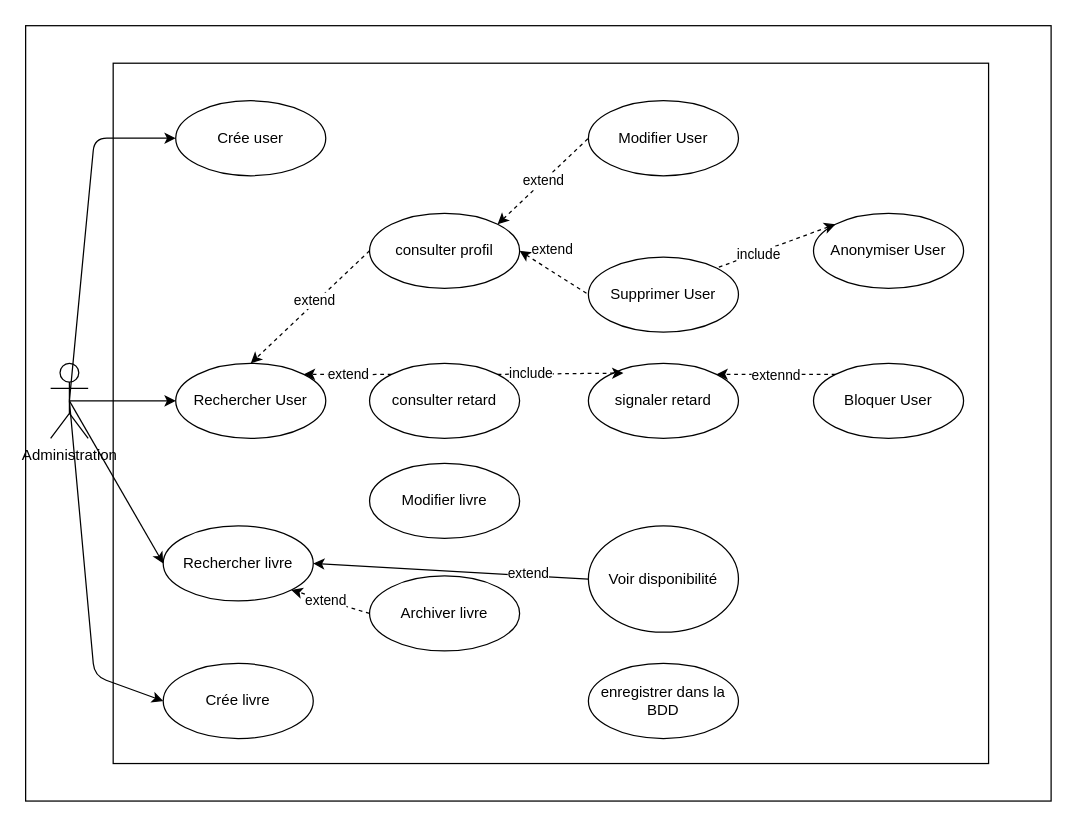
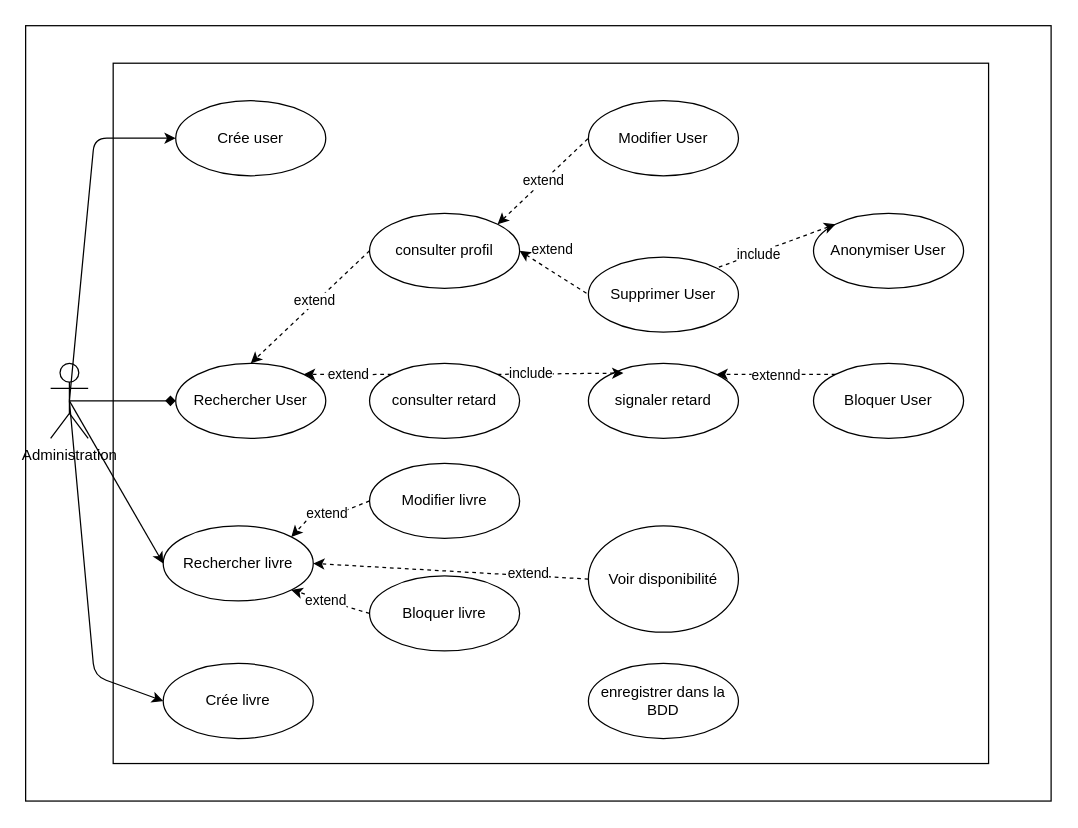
(166, 401) -> (165, 401)
none -> (332, 513)
(417, 569) -> (417, 569)
(444, 613) -> (444, 613)
